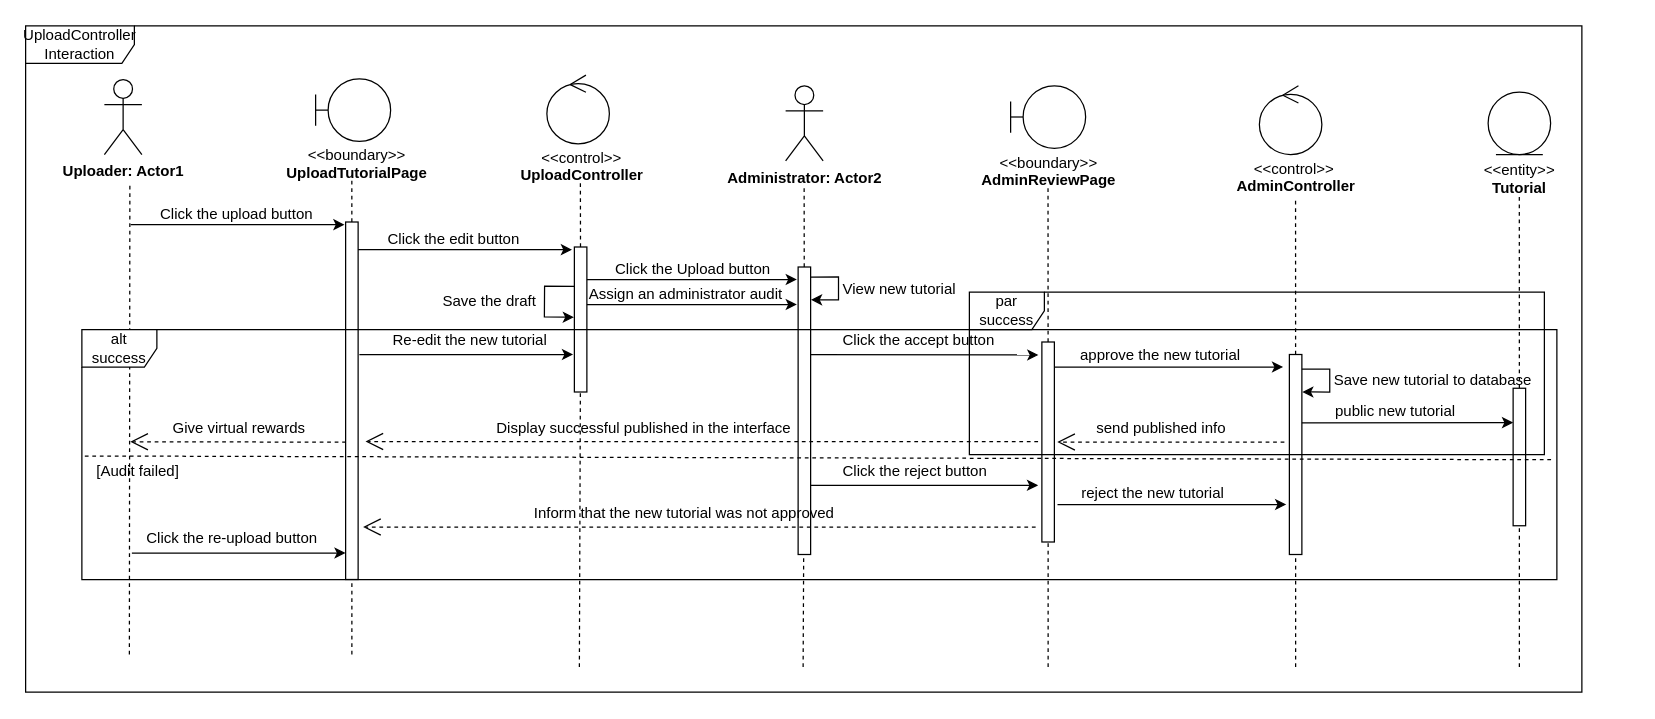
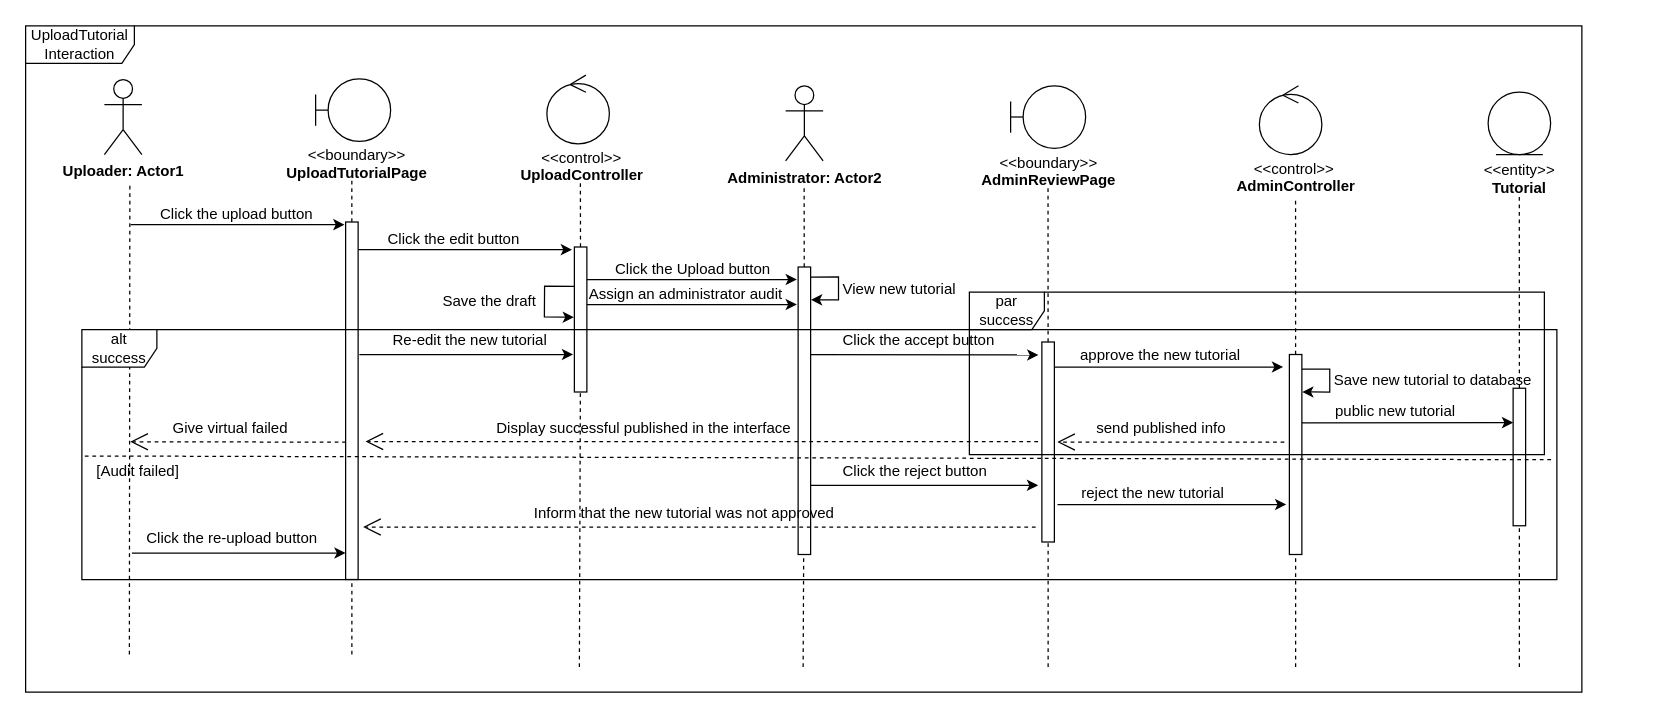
(80, 44) -> (80, 44)
(247, 428) -> (239, 428)
